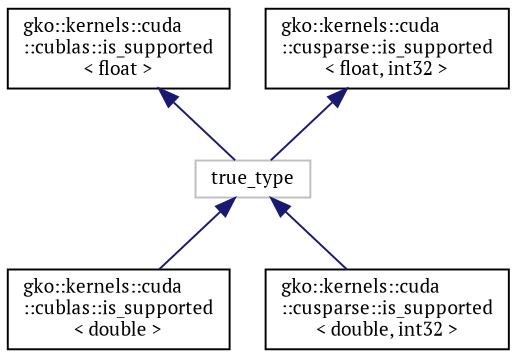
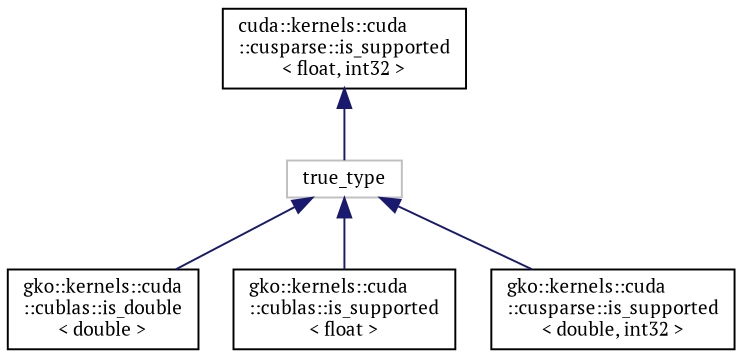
(387, 49) -> (344, 49)
(204, 131) -> (344, 244)
(119, 309) -> (103, 309)
